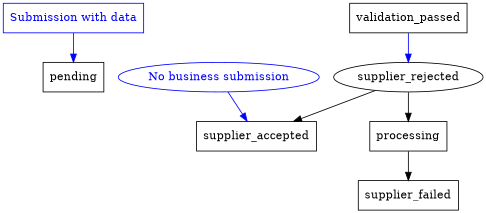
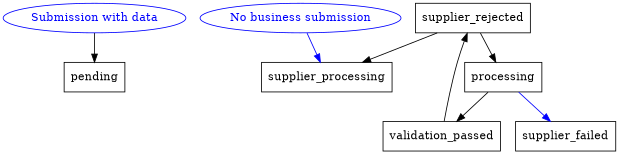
(73, 18) -> (95, 18)
(73, 44) -> (95, 44)
(408, 44) -> (453, 81)
(408, 77) -> (473, 18)
none -> (475, 104)
(257, 136) -> (327, 77)
(408, 162) -> (531, 104)
